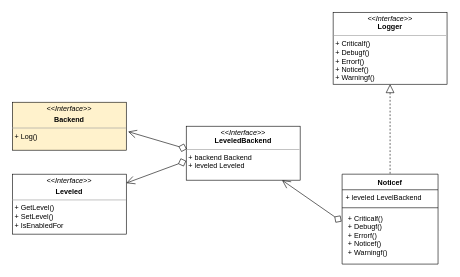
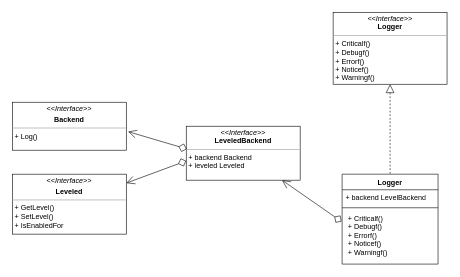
(69, 126) -> (69, 126)
(390, 183) -> (390, 183)
(386, 198) -> (387, 198)
